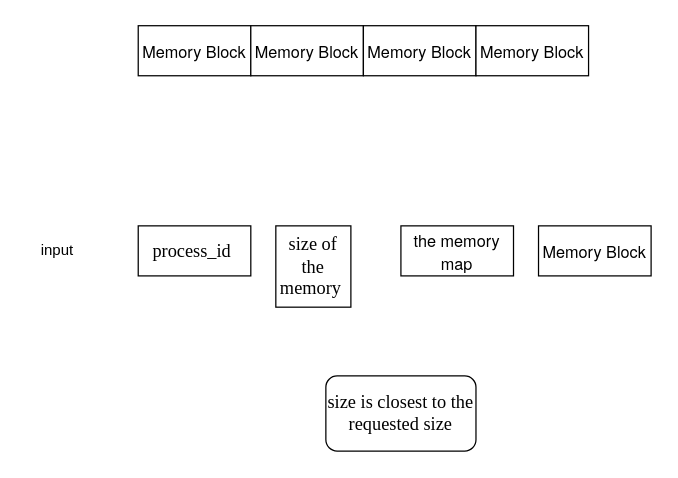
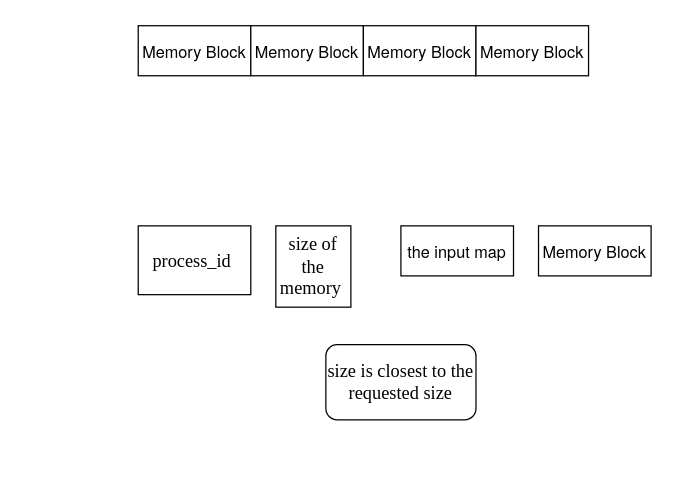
(57, 251) -> none
(194, 251) -> (194, 260)
(457, 251) -> (457, 251)
(401, 413) -> (401, 382)
